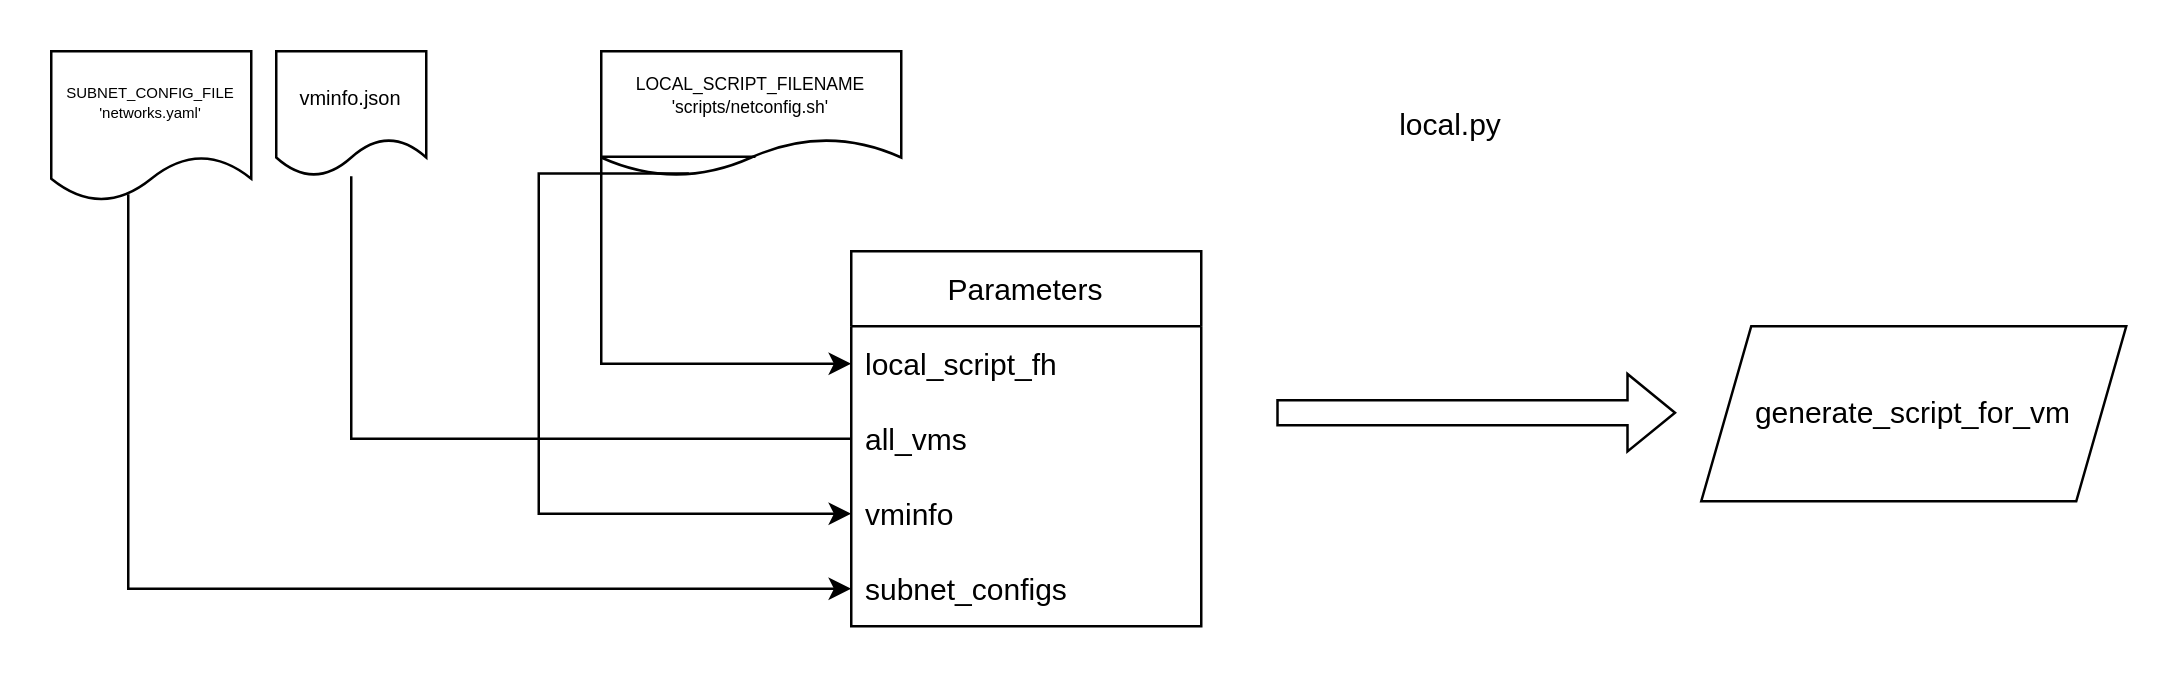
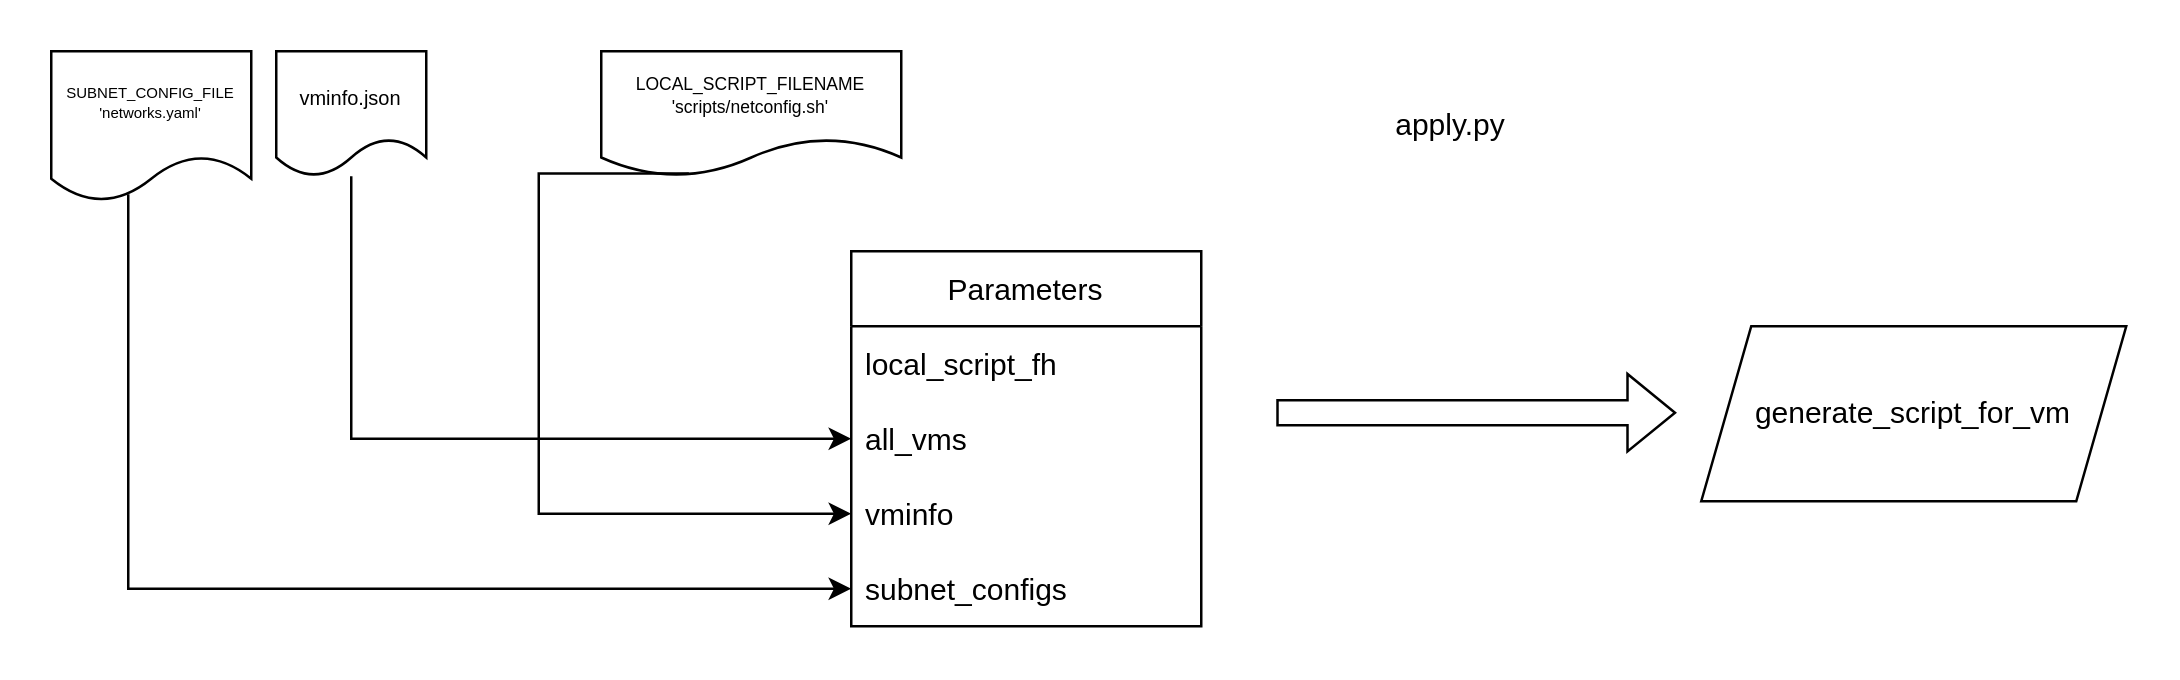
(1451, 126) -> (1451, 126)
(624, 364) -> none
(839, 439) -> (833, 439)
